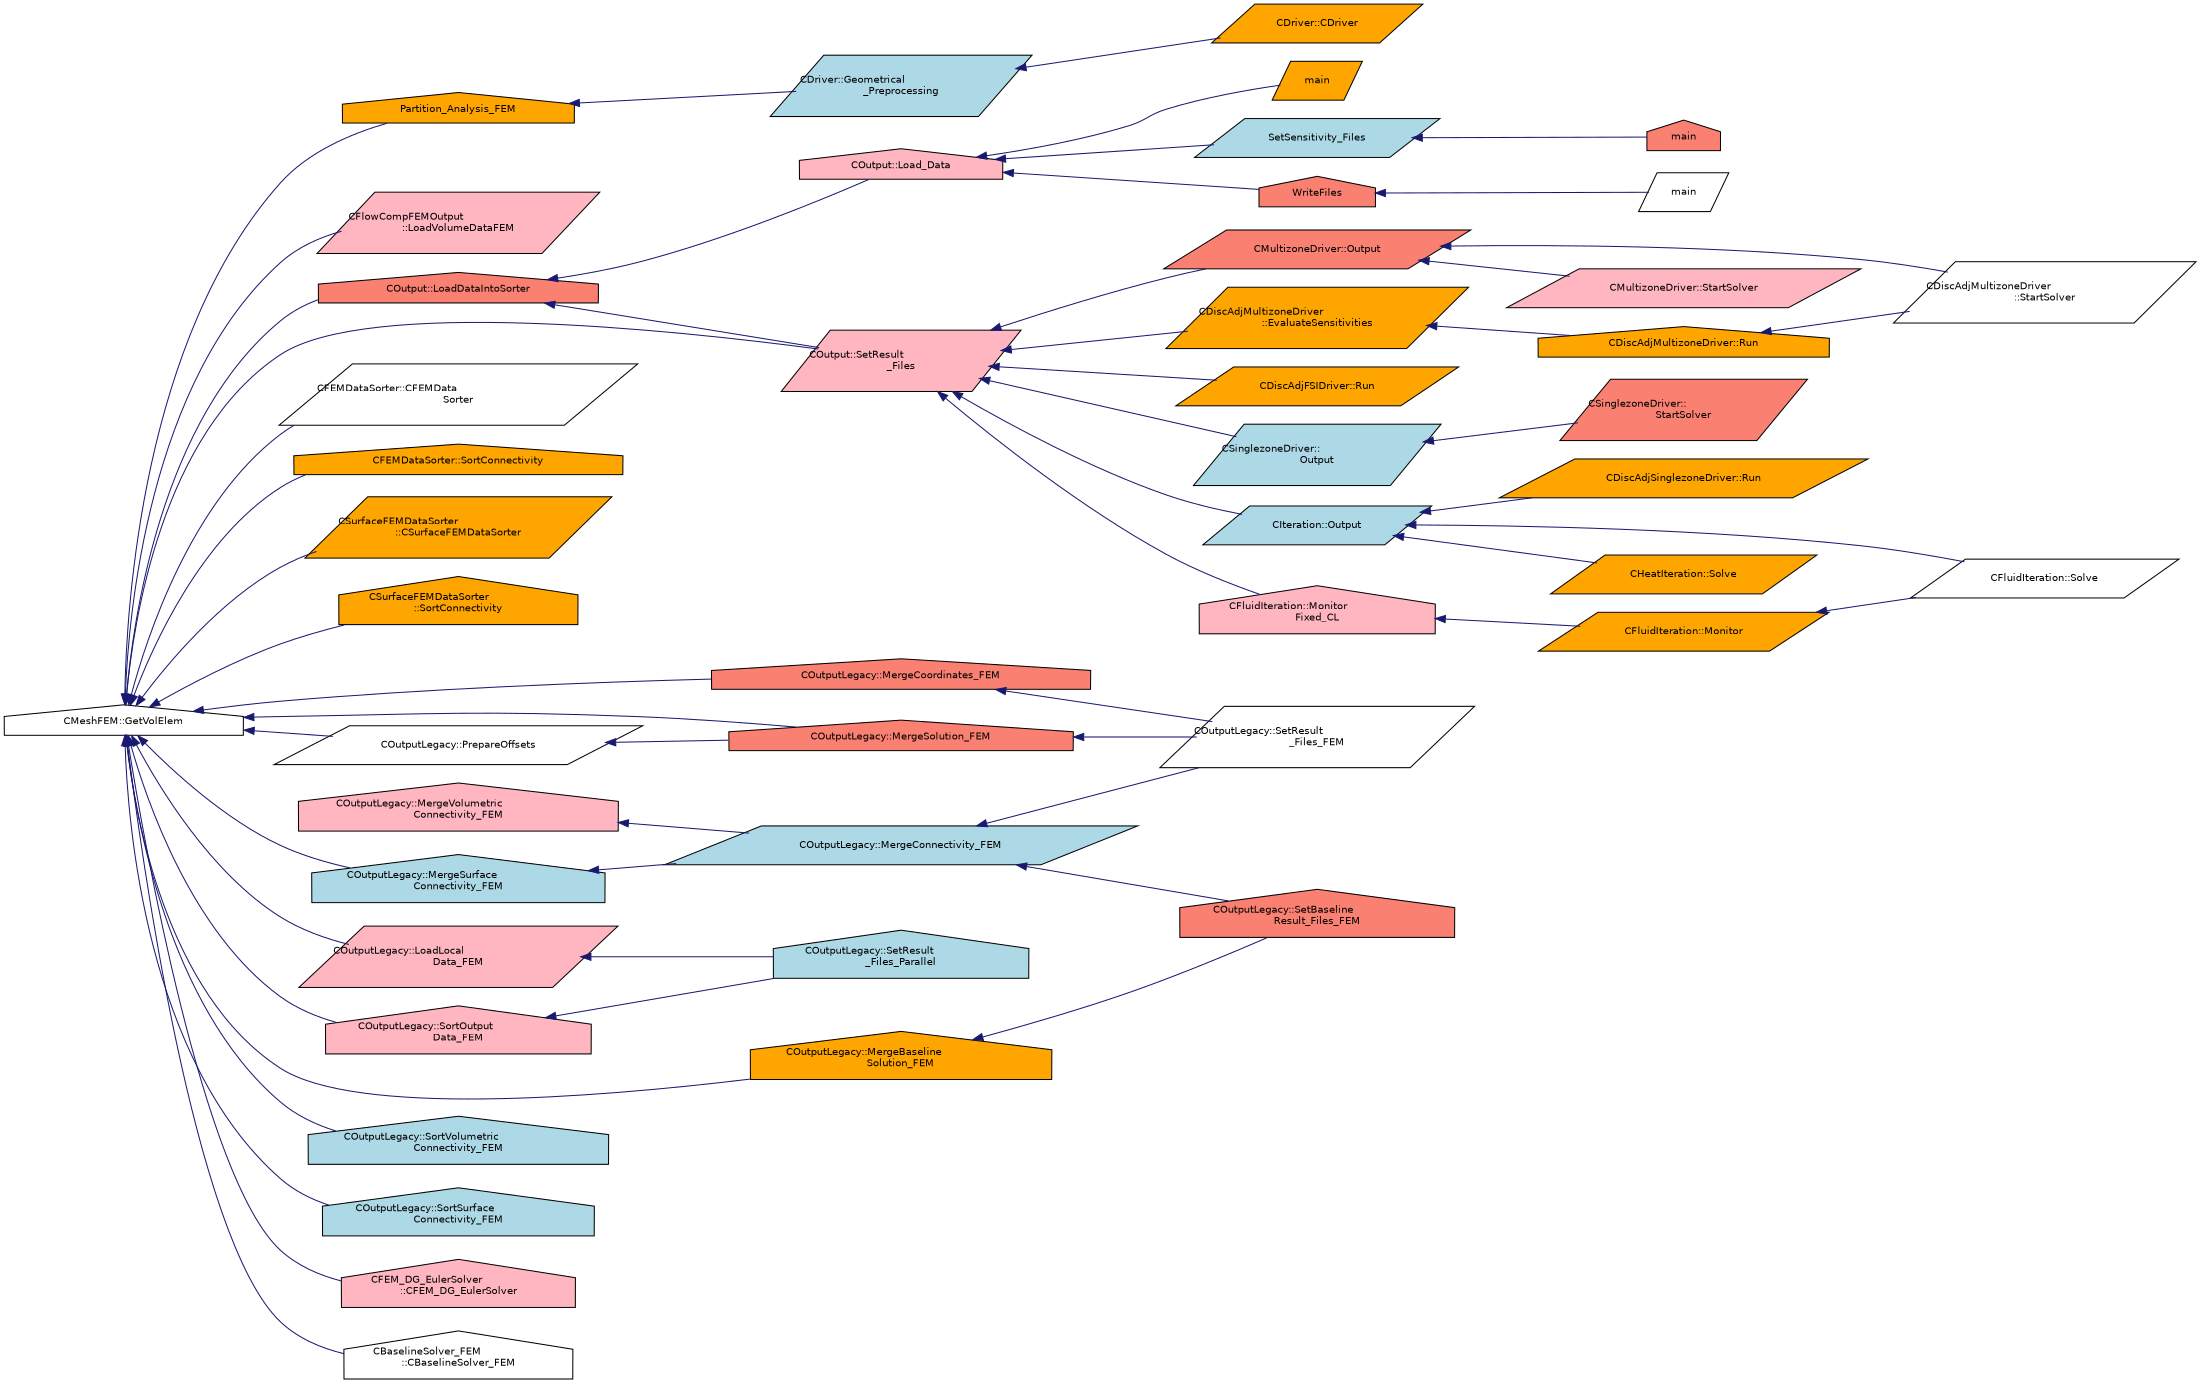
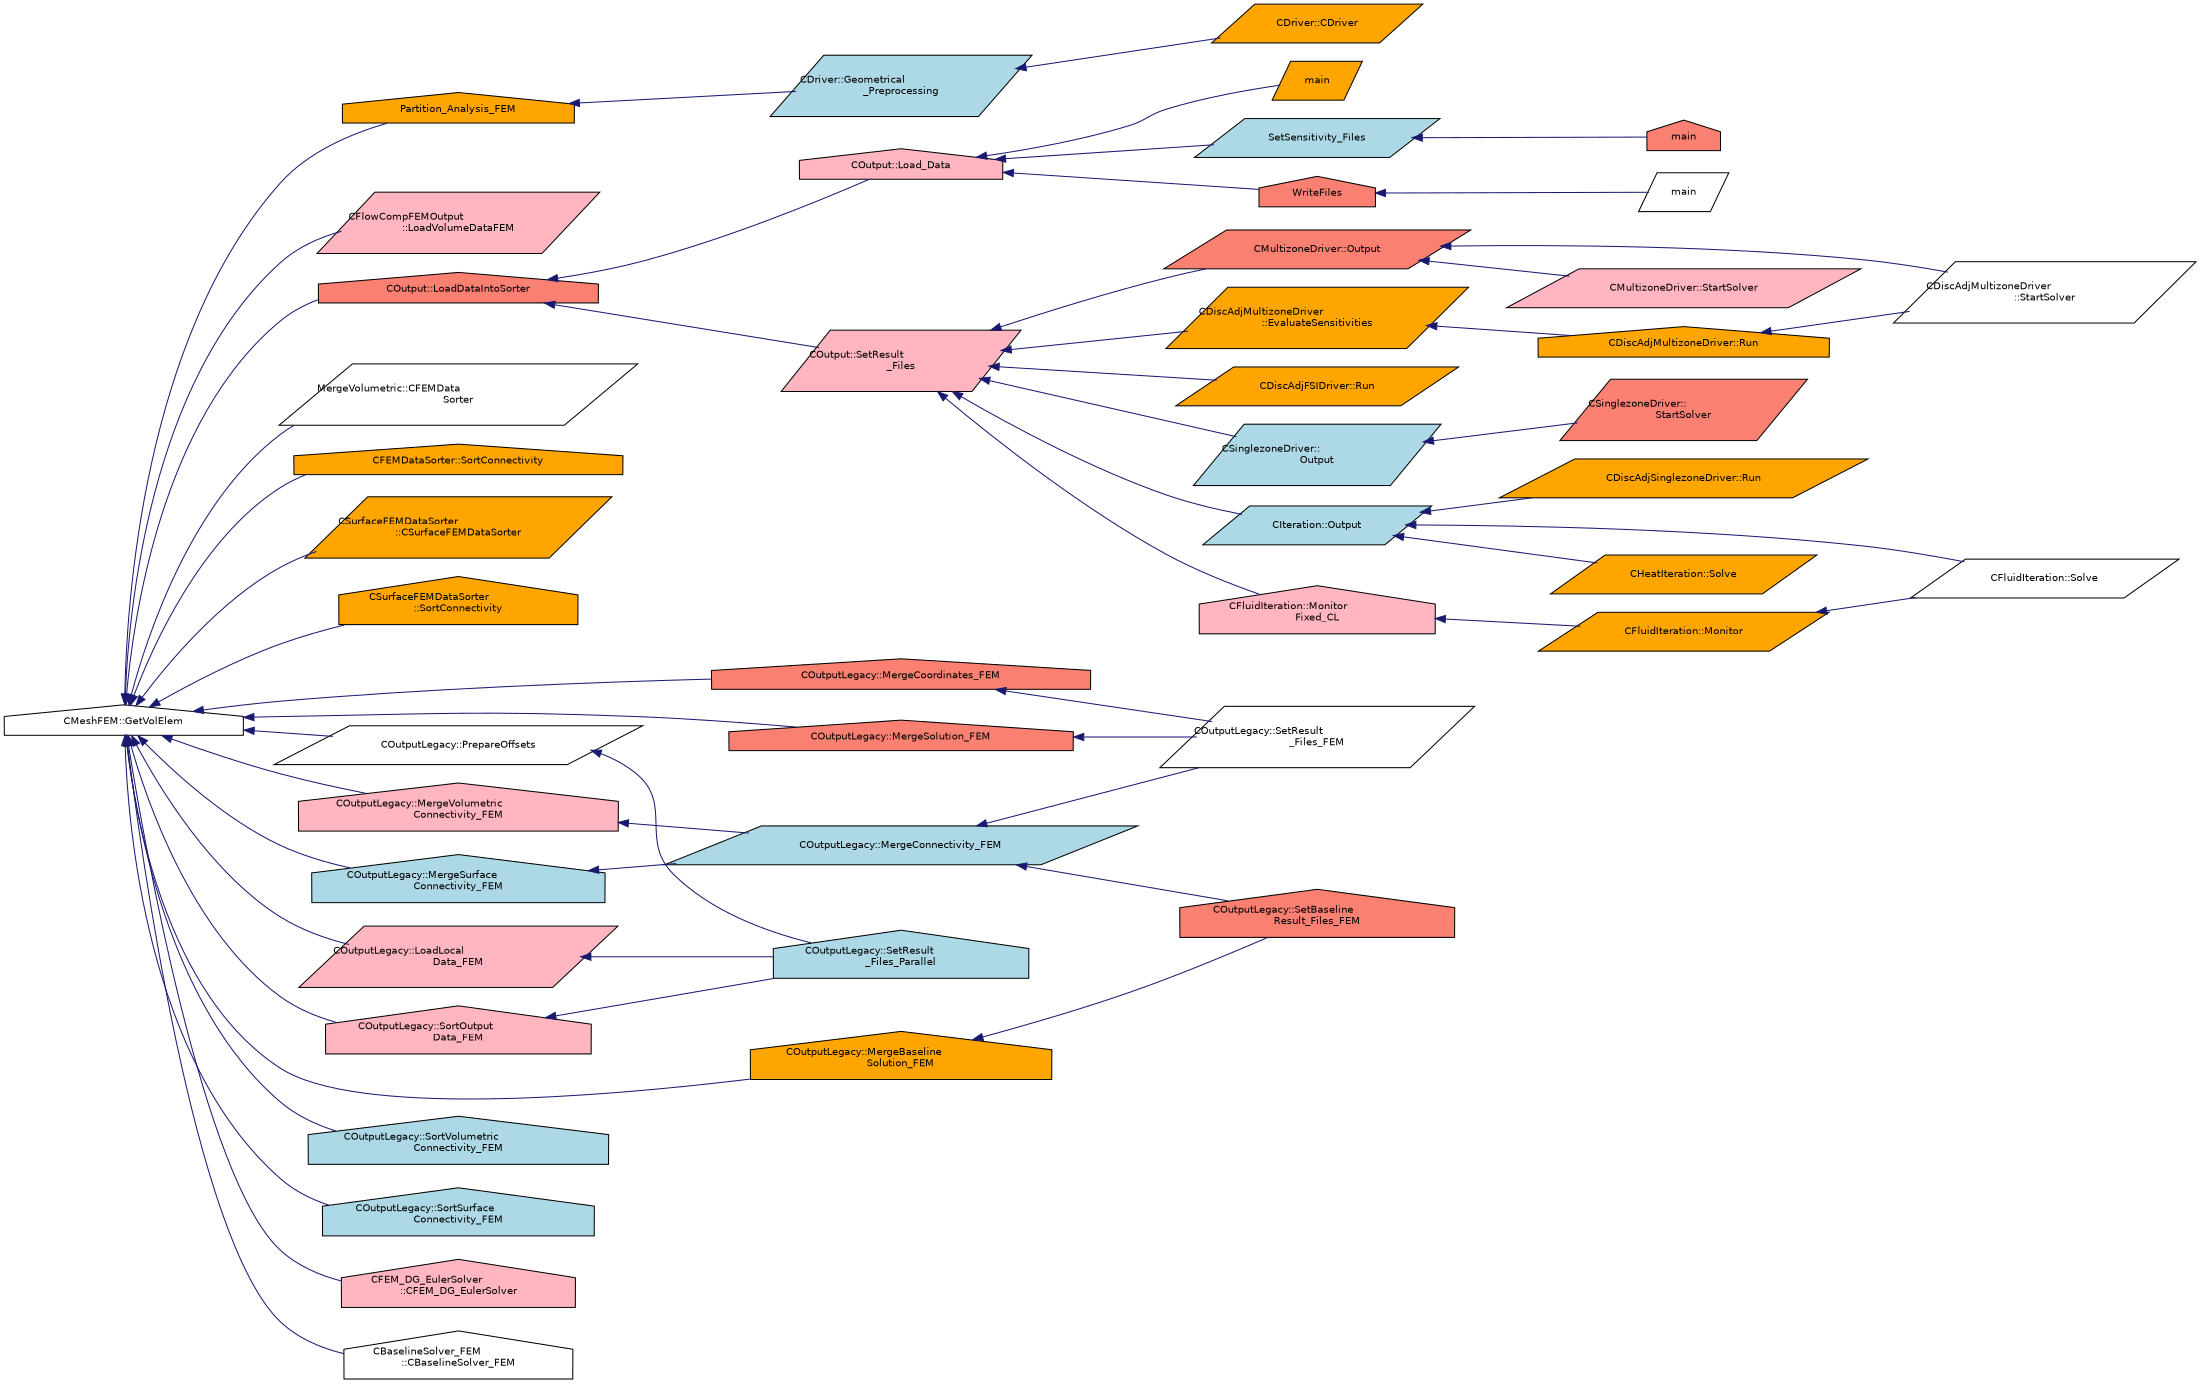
(356, 331) -> (268, 770)
(458, 395) -> (458, 395)
(672, 741) -> (675, 876)
